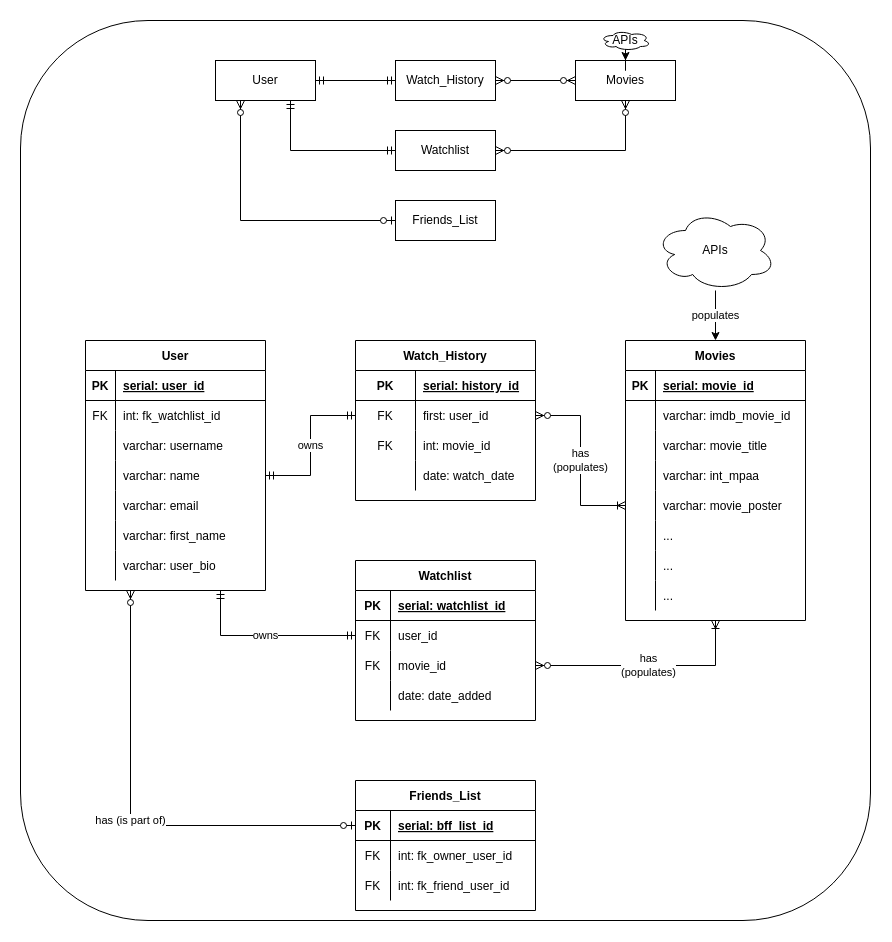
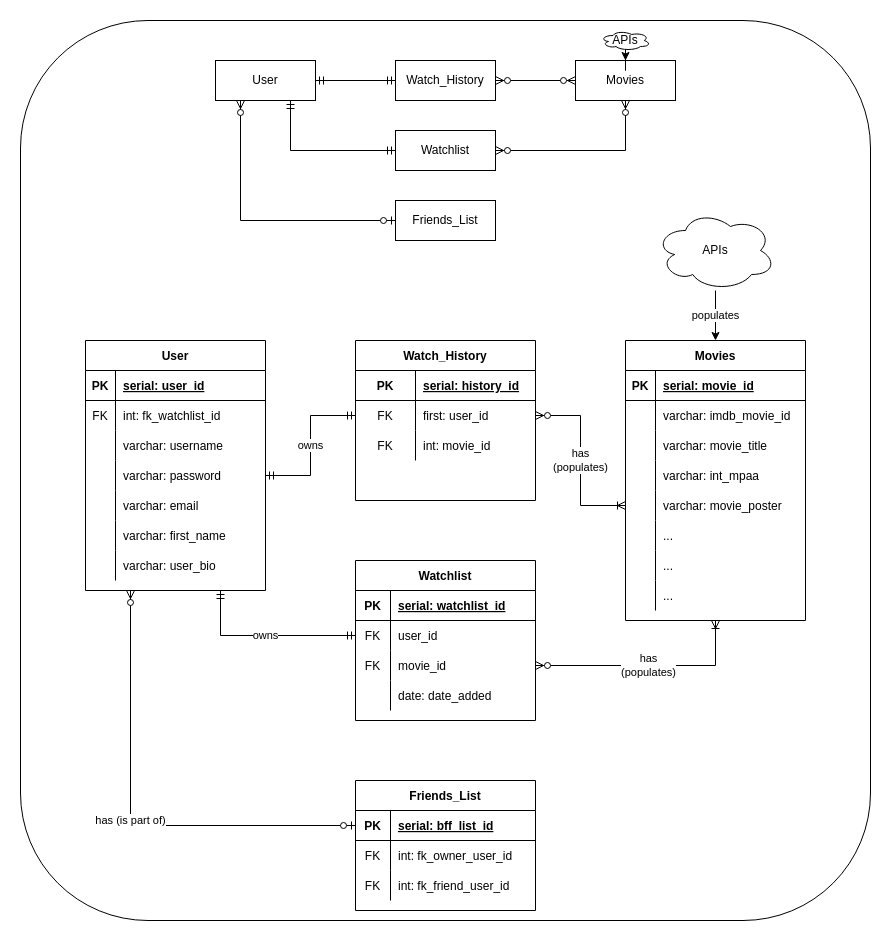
(164, 476) -> (177, 476)
(476, 476) -> none
